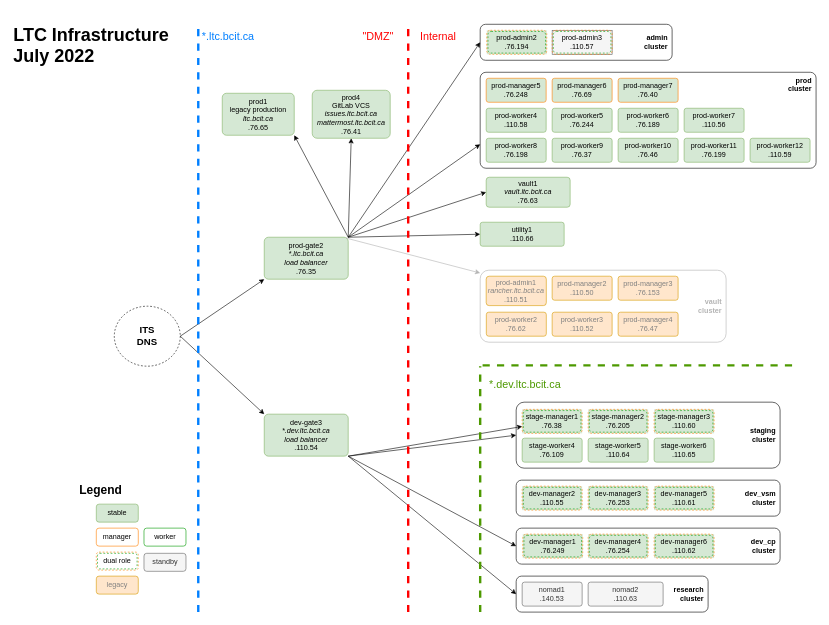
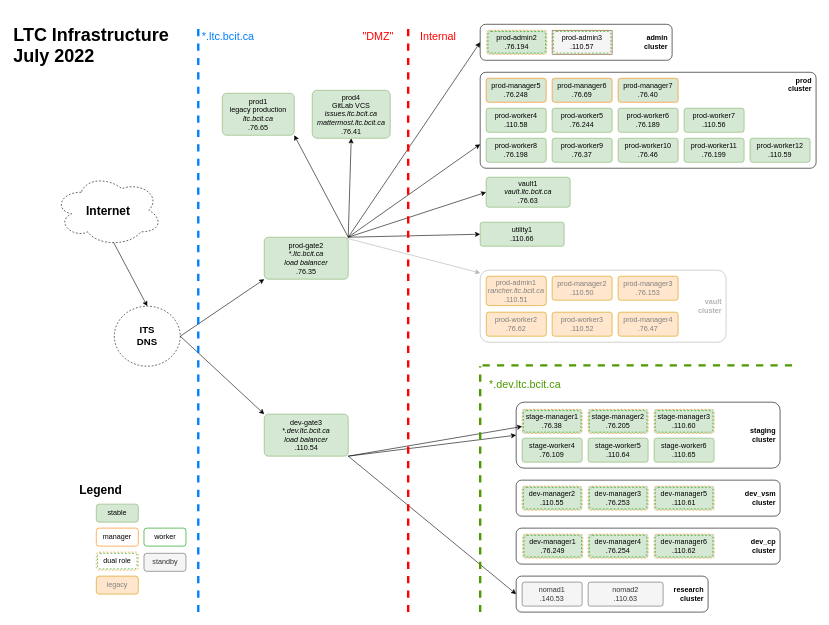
none -> (108, 210)
none -> (130, 273)
(435, 503) -> none
